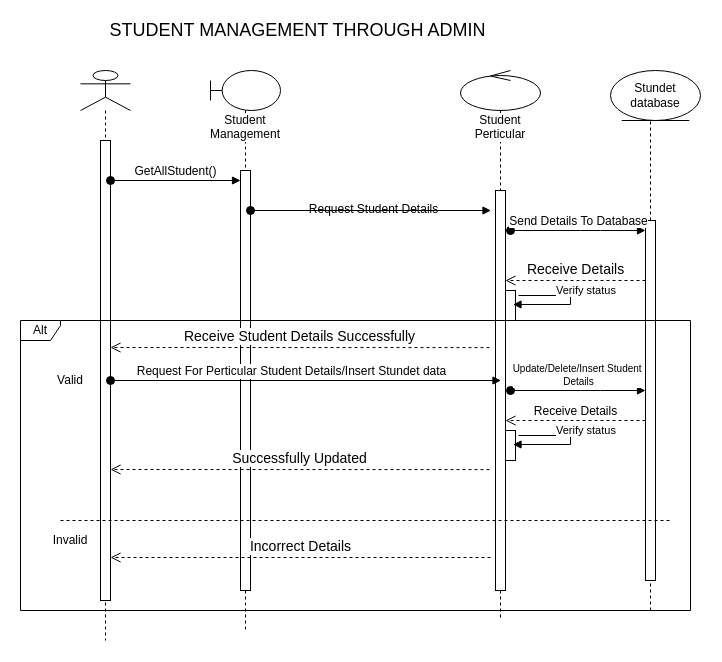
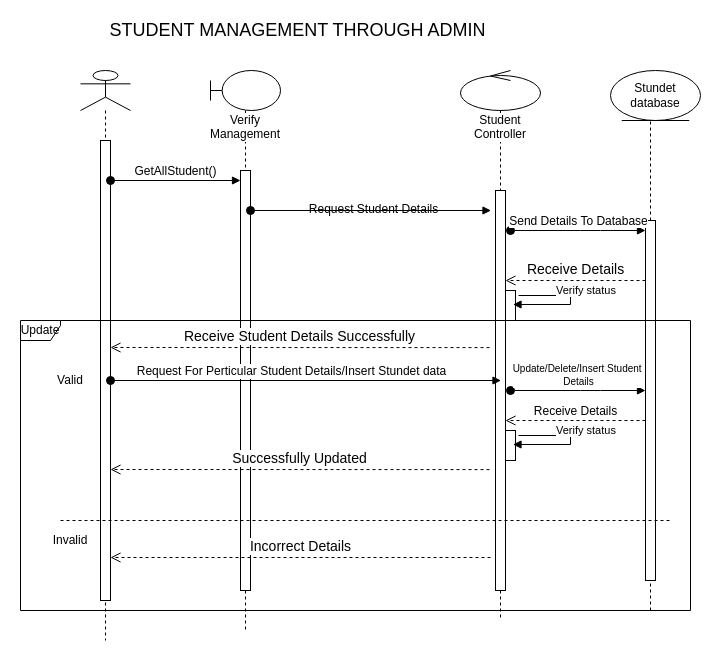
(246, 128) -> (246, 128)
(501, 128) -> (501, 128)
(41, 331) -> (41, 331)
